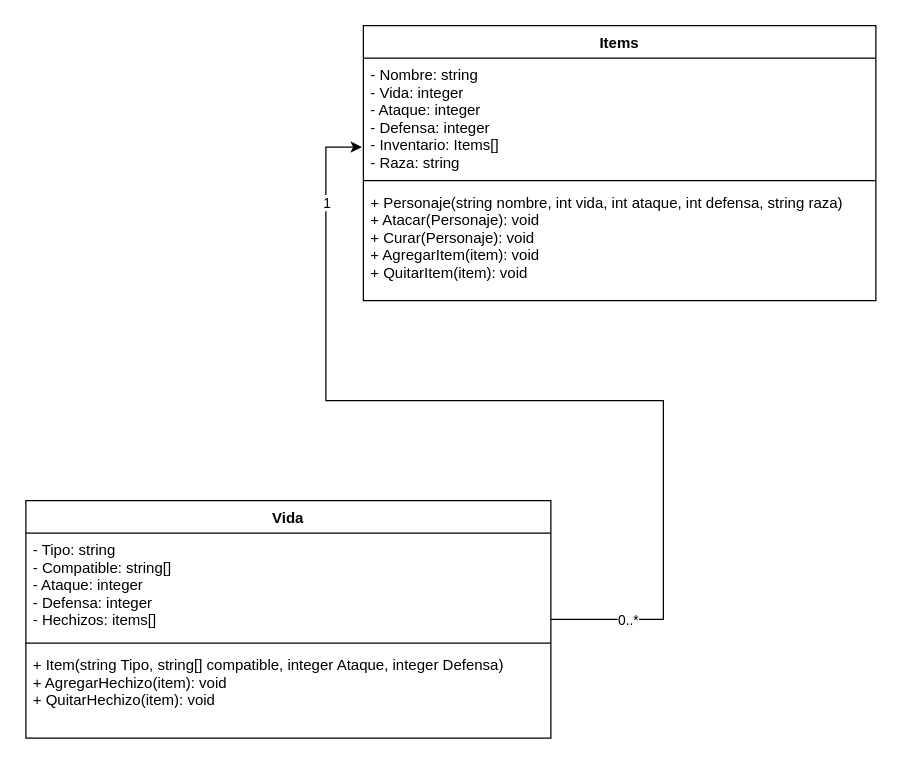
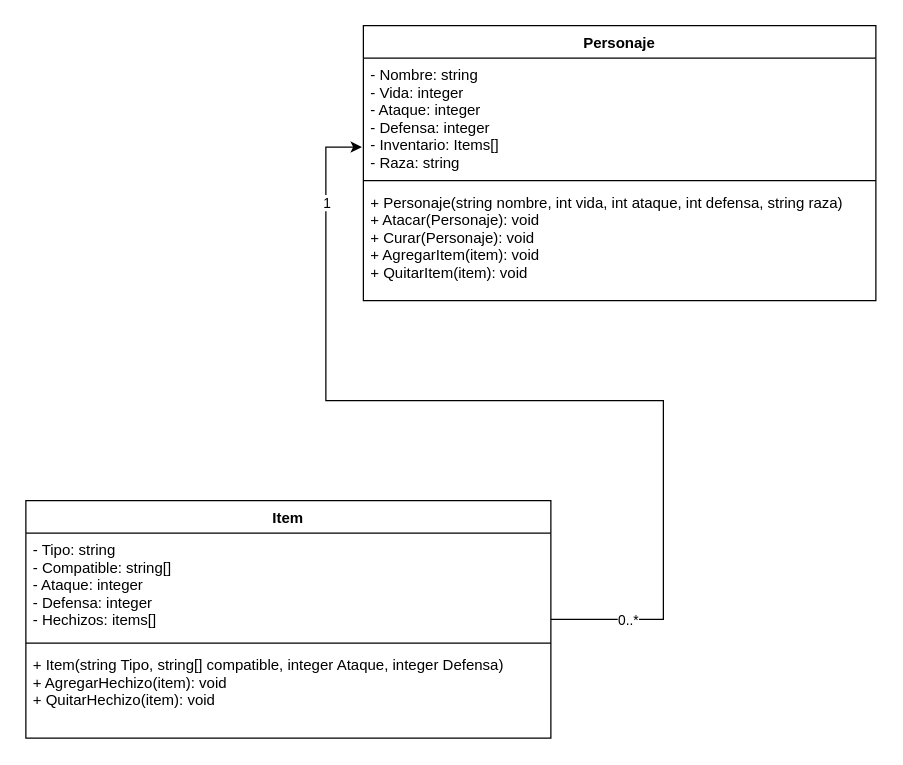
(619, 43) -> (619, 43)
(288, 518) -> (288, 518)
